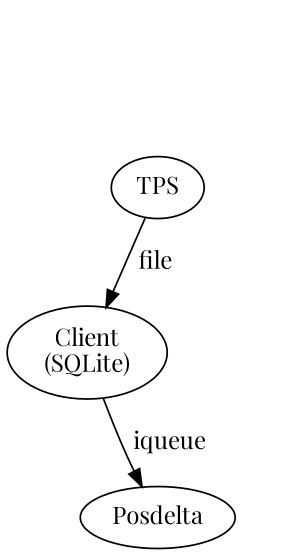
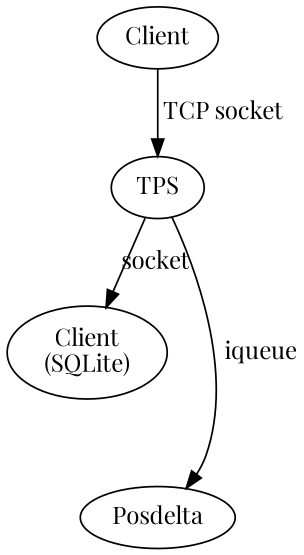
none -> (158, 38)
(153, 262) -> (153, 262)
(118, 435) -> (212, 344)
